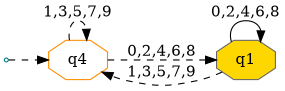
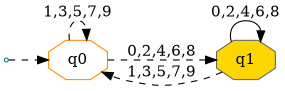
(78, 60) -> (78, 60)
